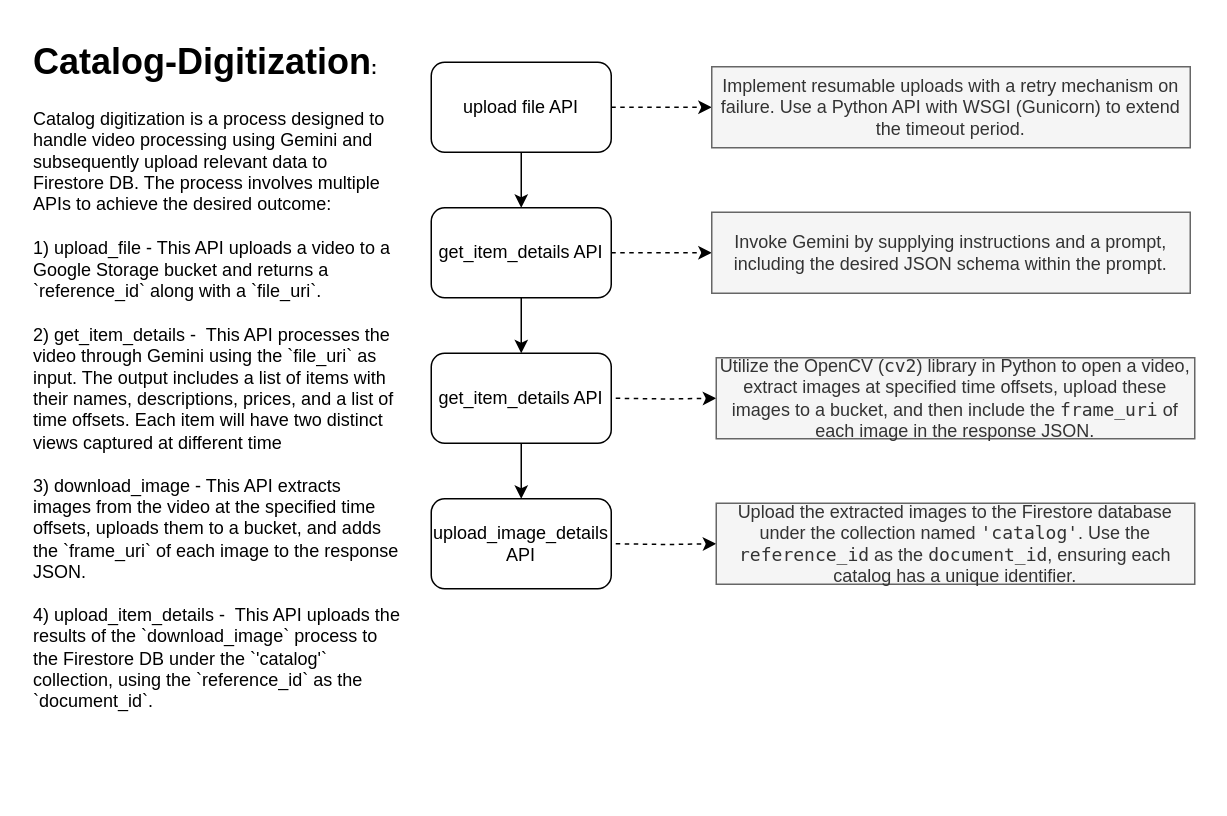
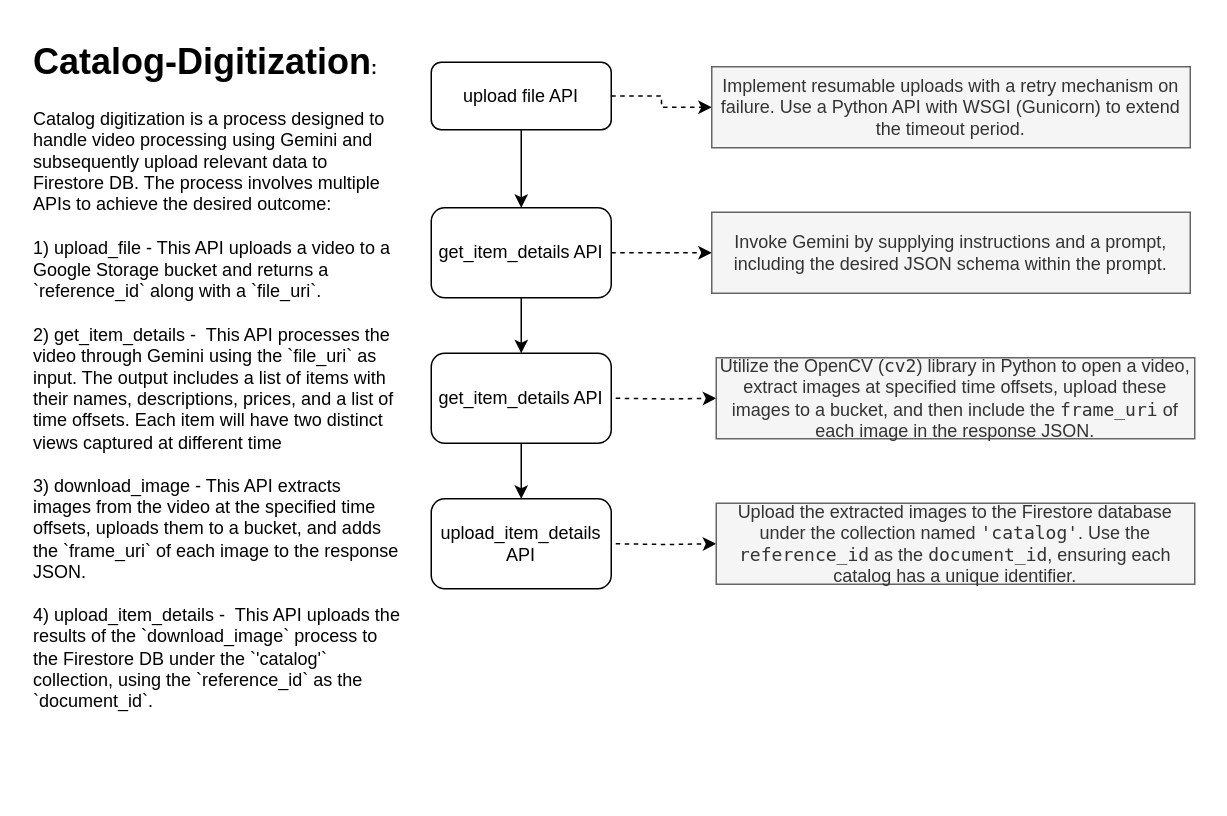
(521, 107) -> (521, 96)
(521, 544) -> (521, 544)
